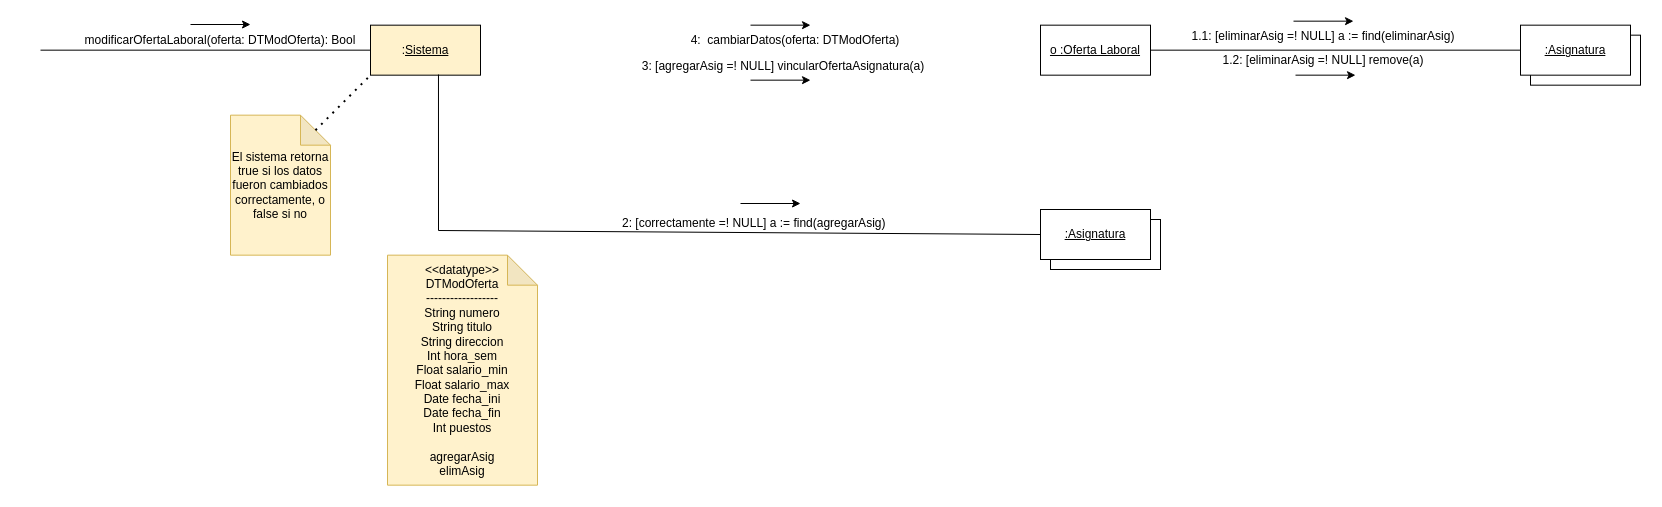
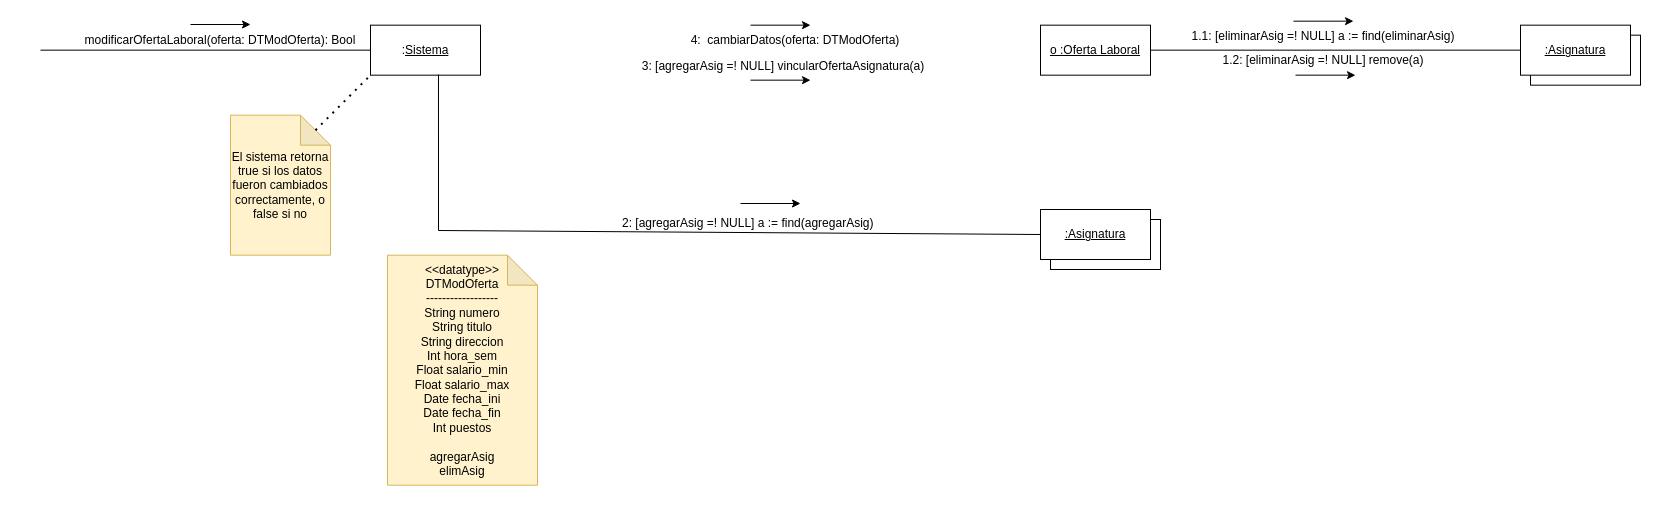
(426, 50) -> (426, 50)
(770, 224) -> (762, 224)
